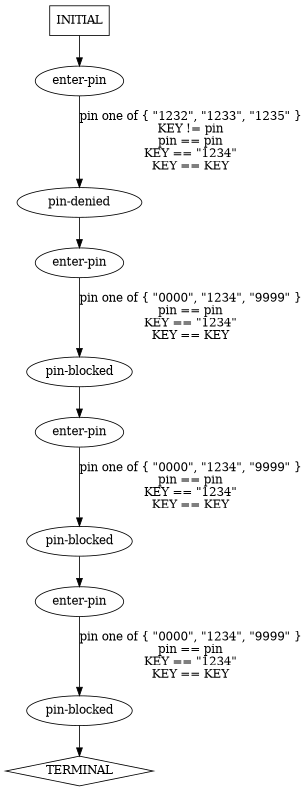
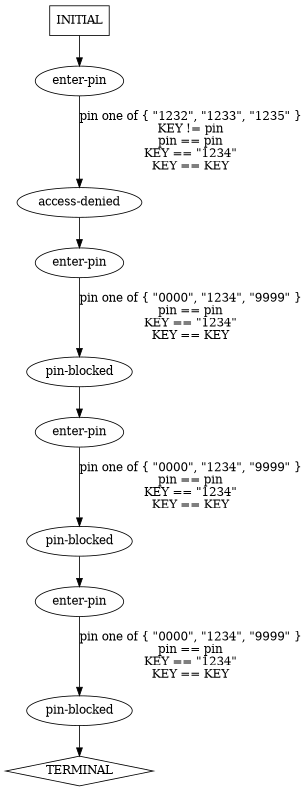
(79, 202) -> (79, 202)
